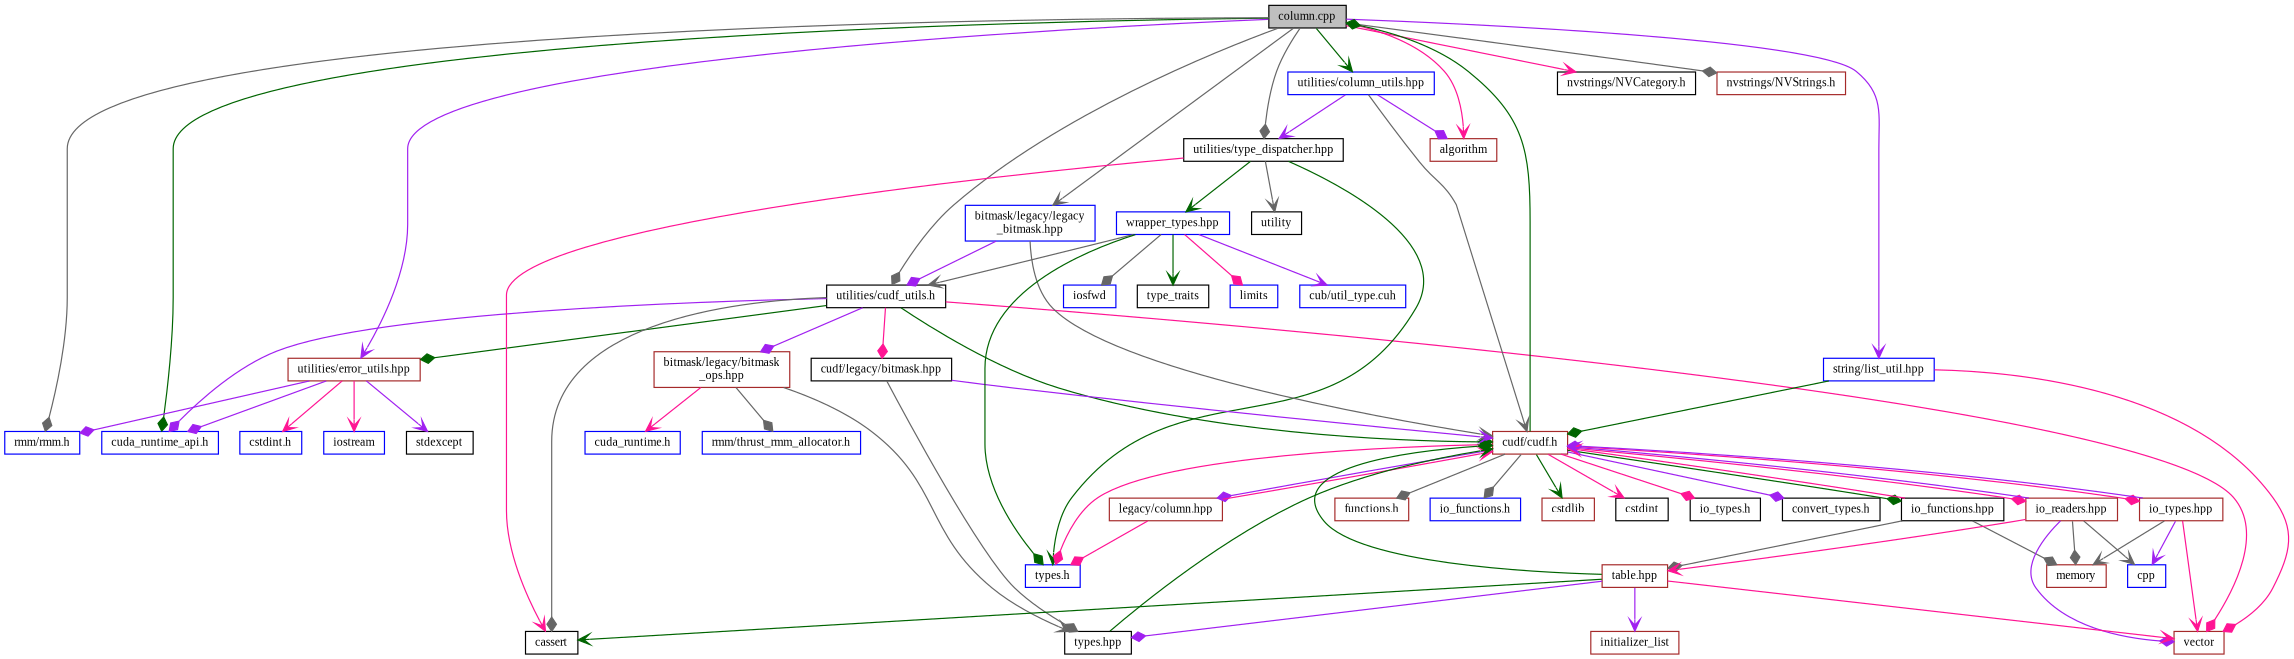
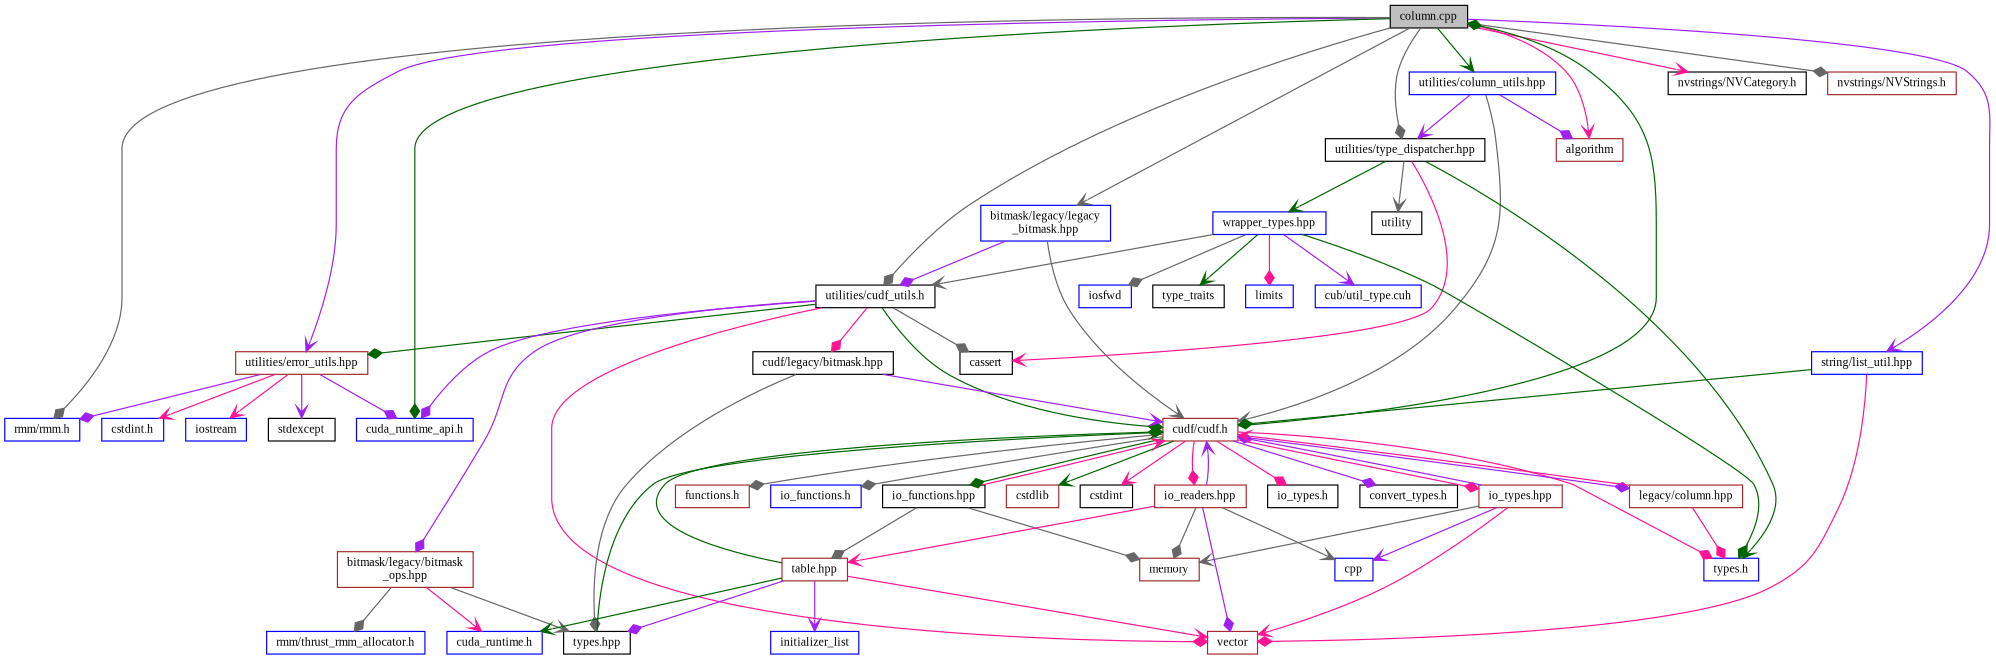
(1096, 609) -> (667, 603)
(1635, 643) -> (815, 643)
